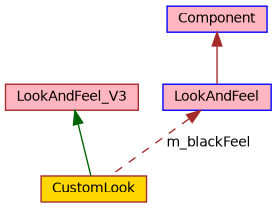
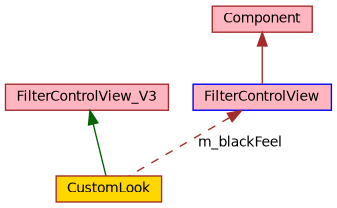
(217, 19) -> (262, 19)
(72, 97) -> (87, 97)
(217, 97) -> (262, 97)
